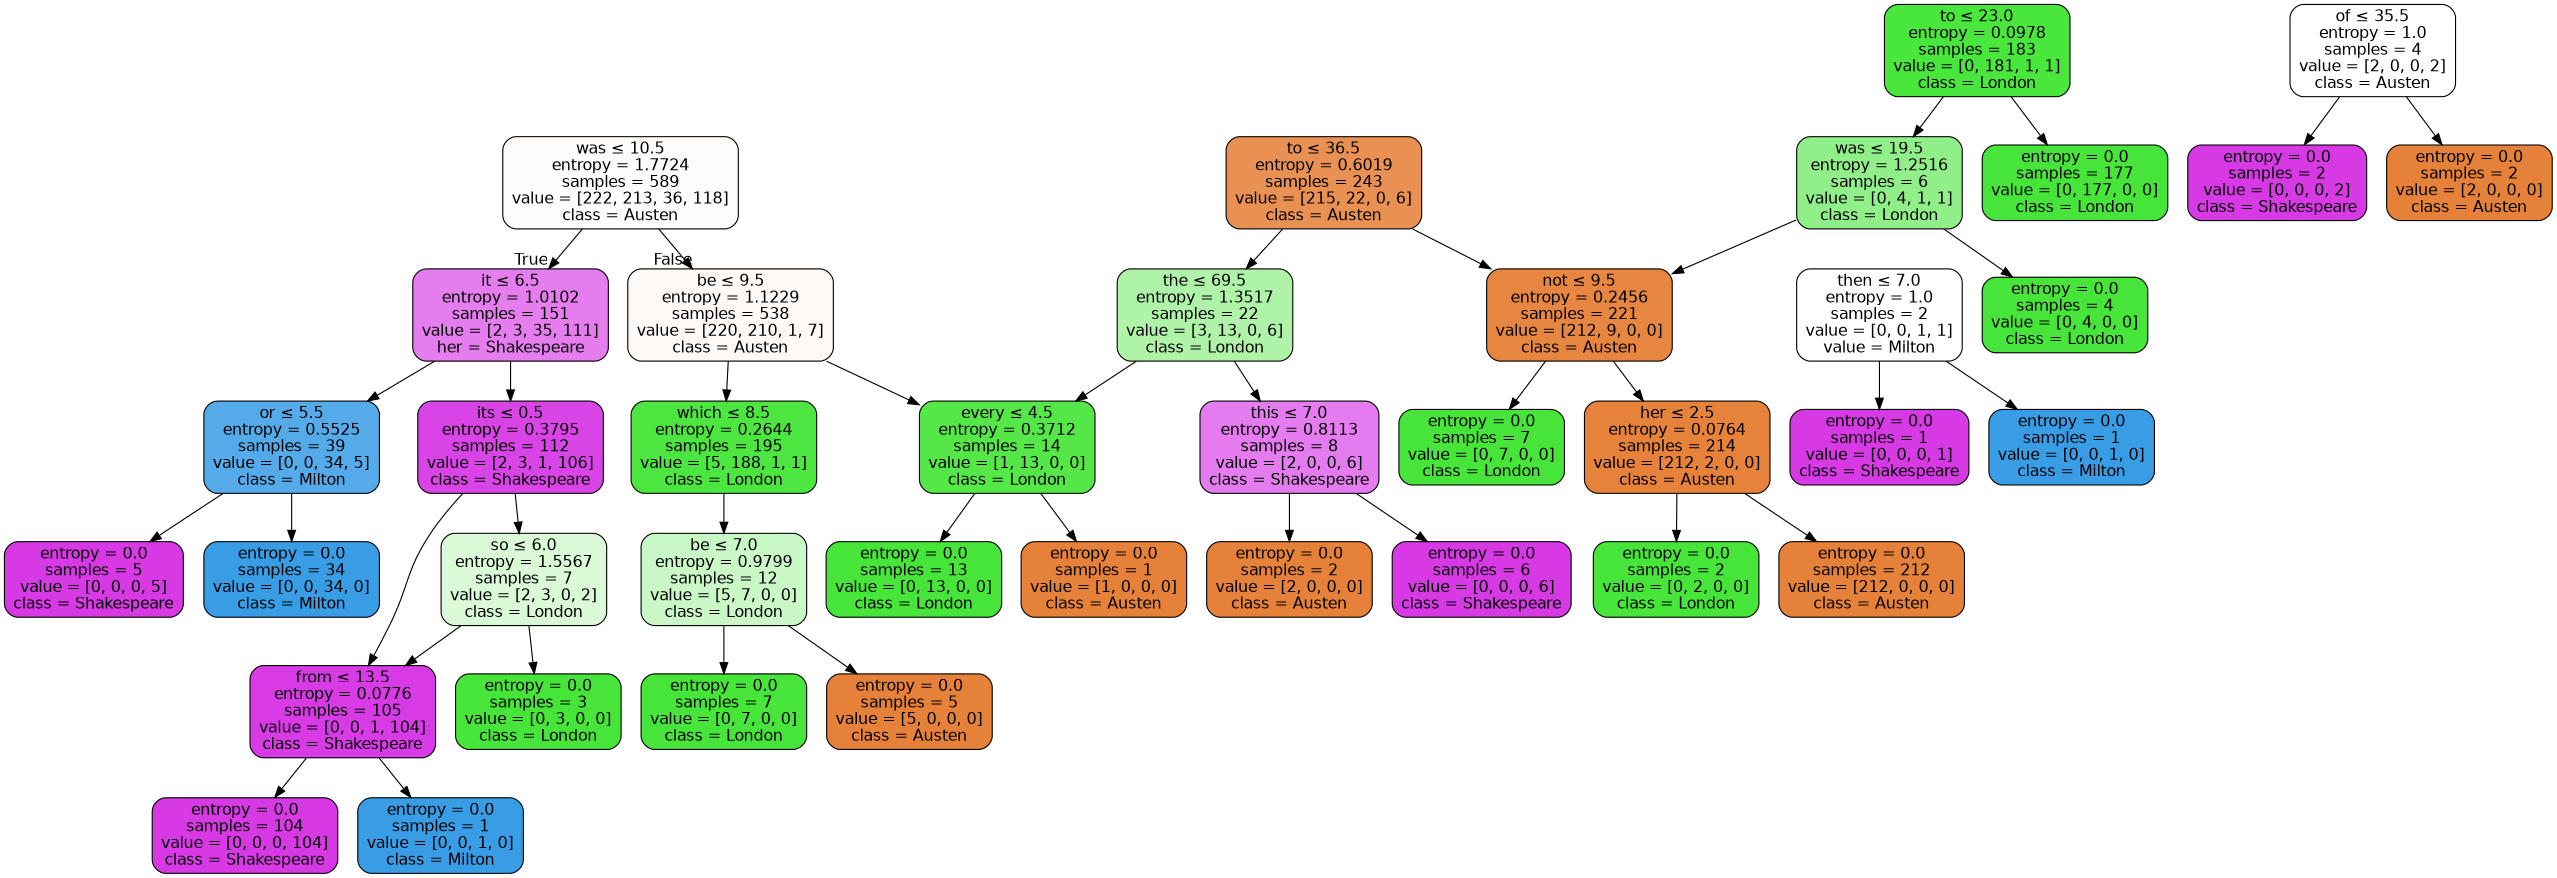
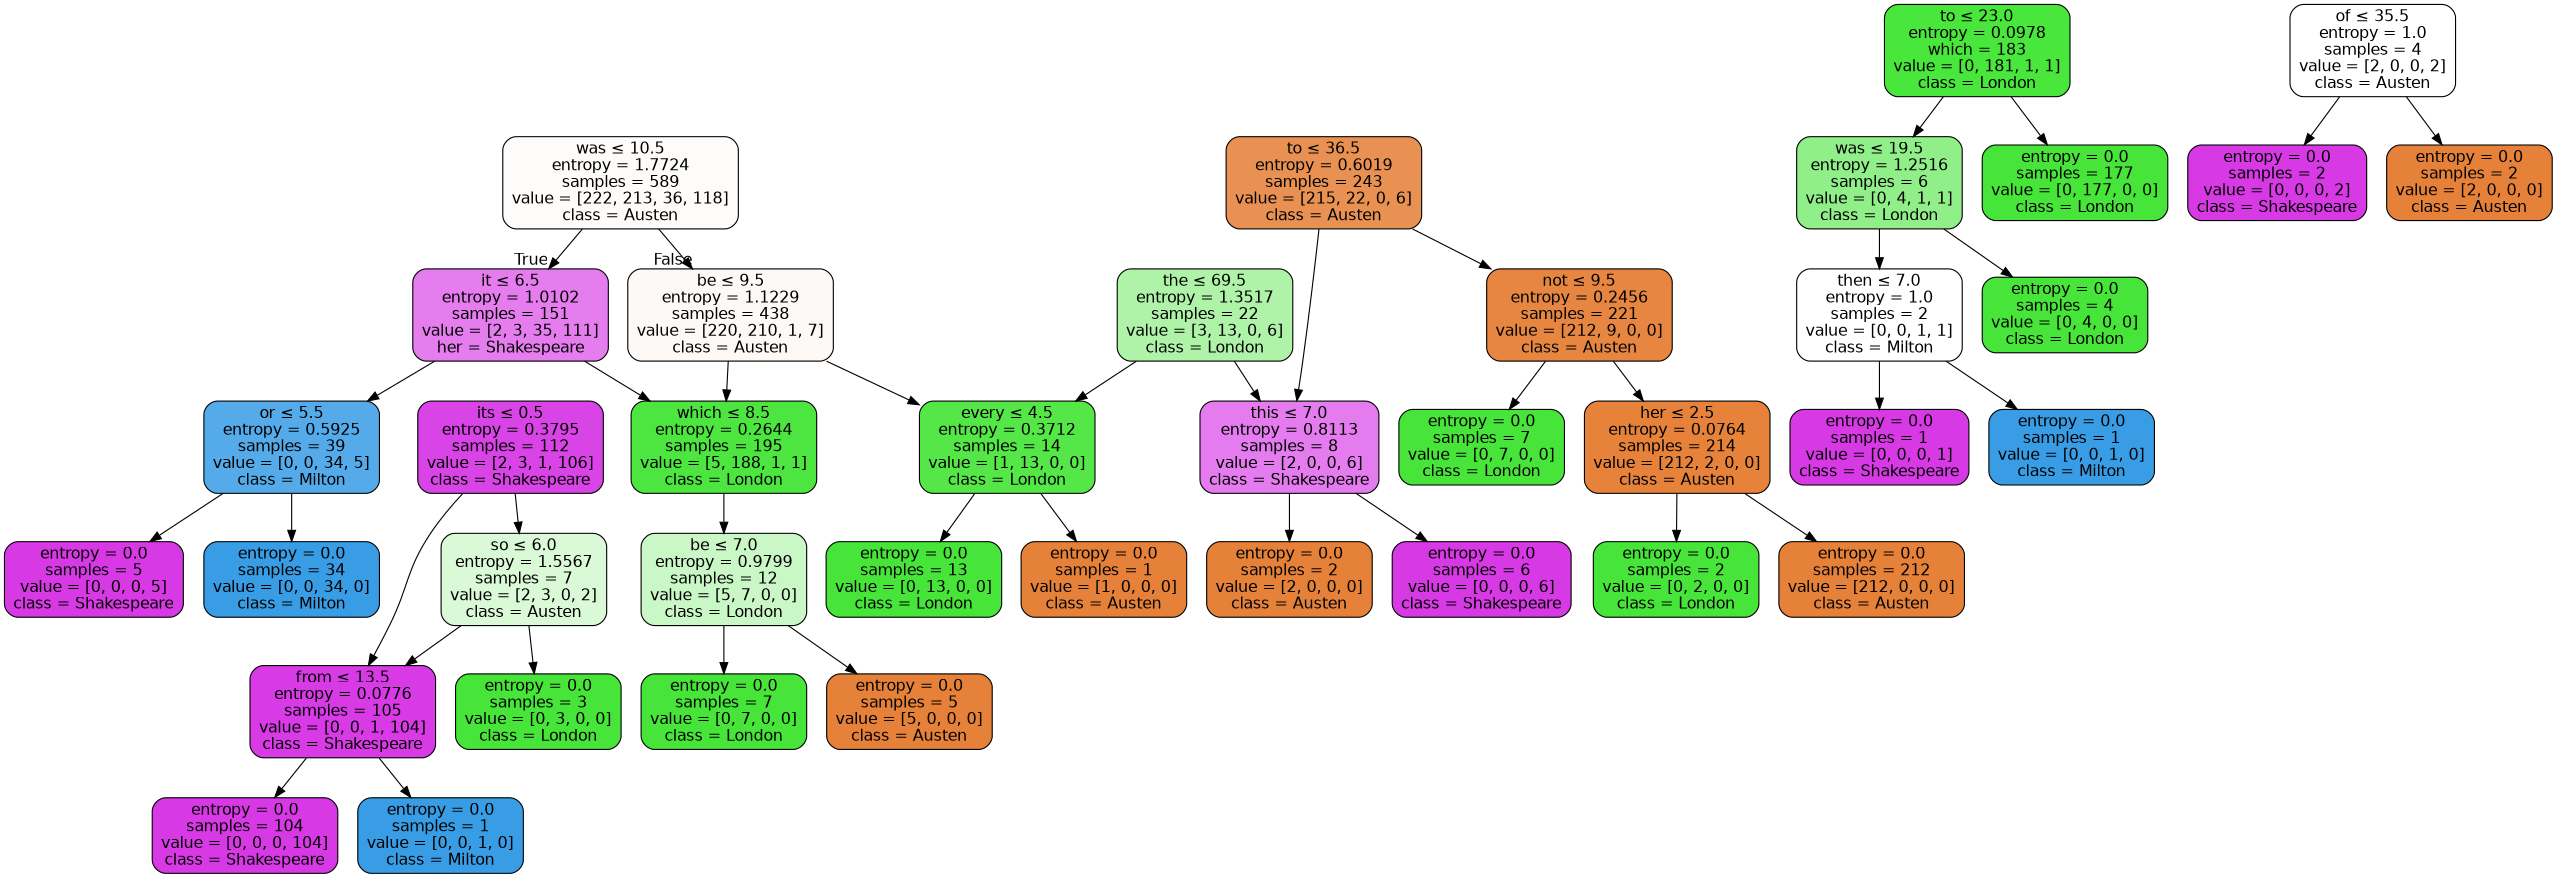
(1977, 50) -> (1977, 50)
(1268, 245) -> (1310, 310)
(1739, 245) -> (1879, 243)
(731, 314) -> (731, 314)
(1879, 348) -> (1879, 348)
(511, 375) -> (613, 378)
(292, 430) -> (292, 430)
(524, 612) -> (524, 612)
